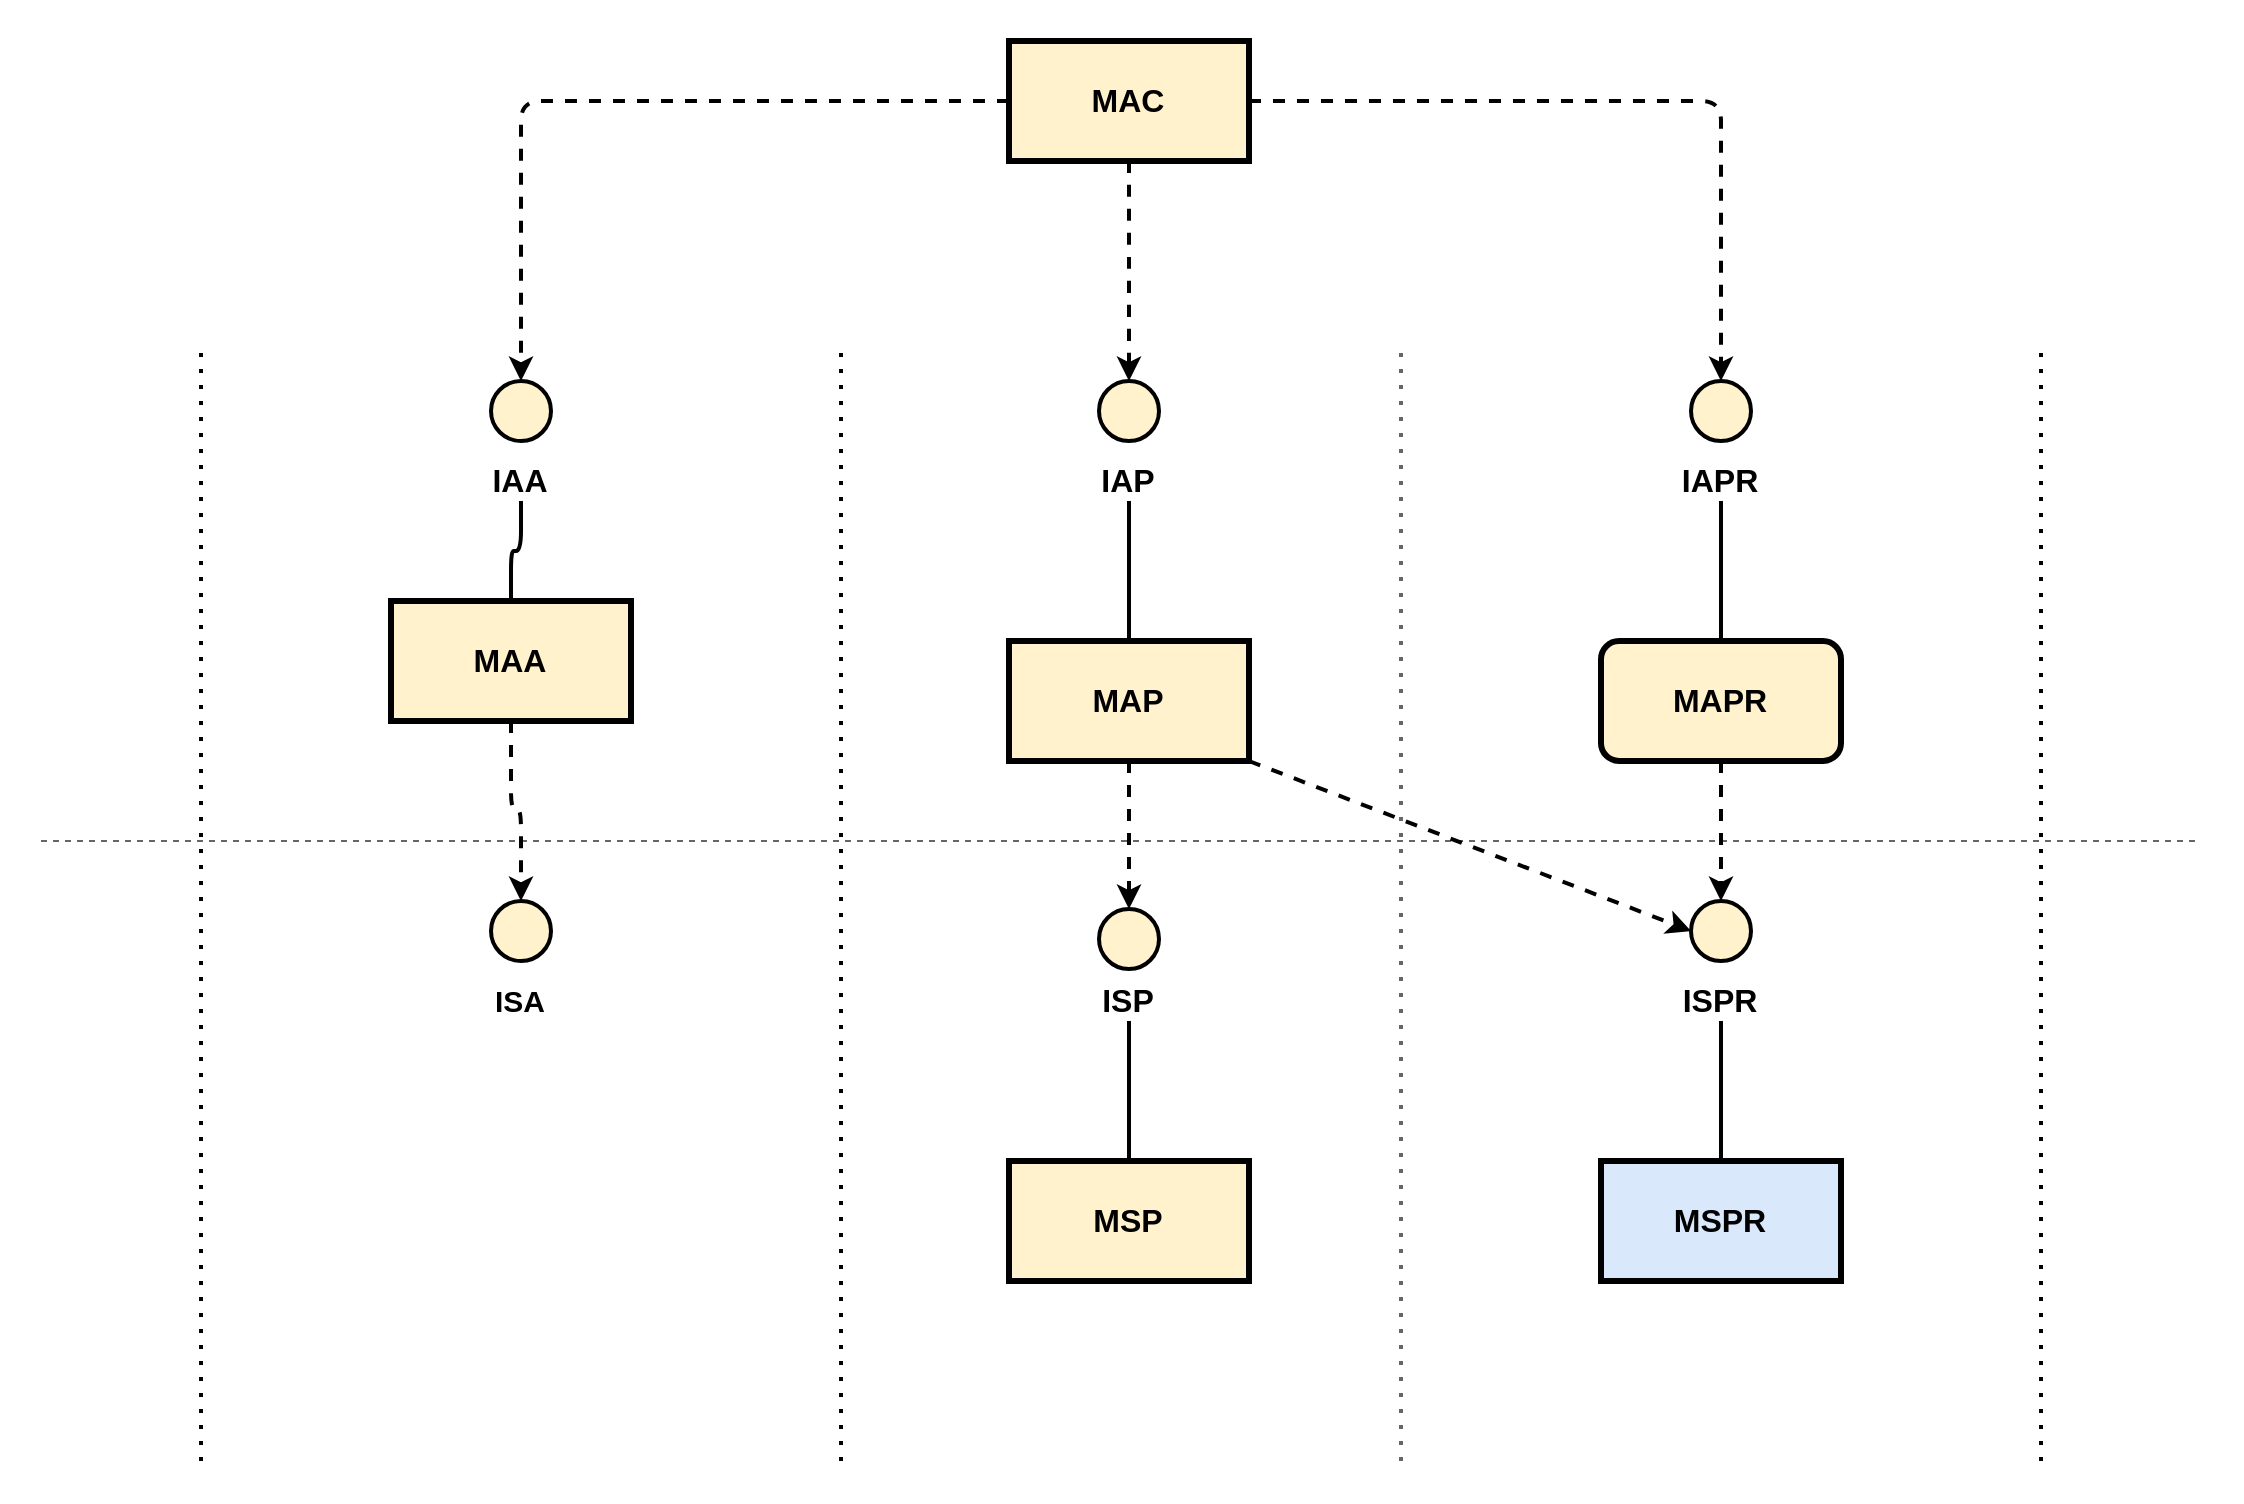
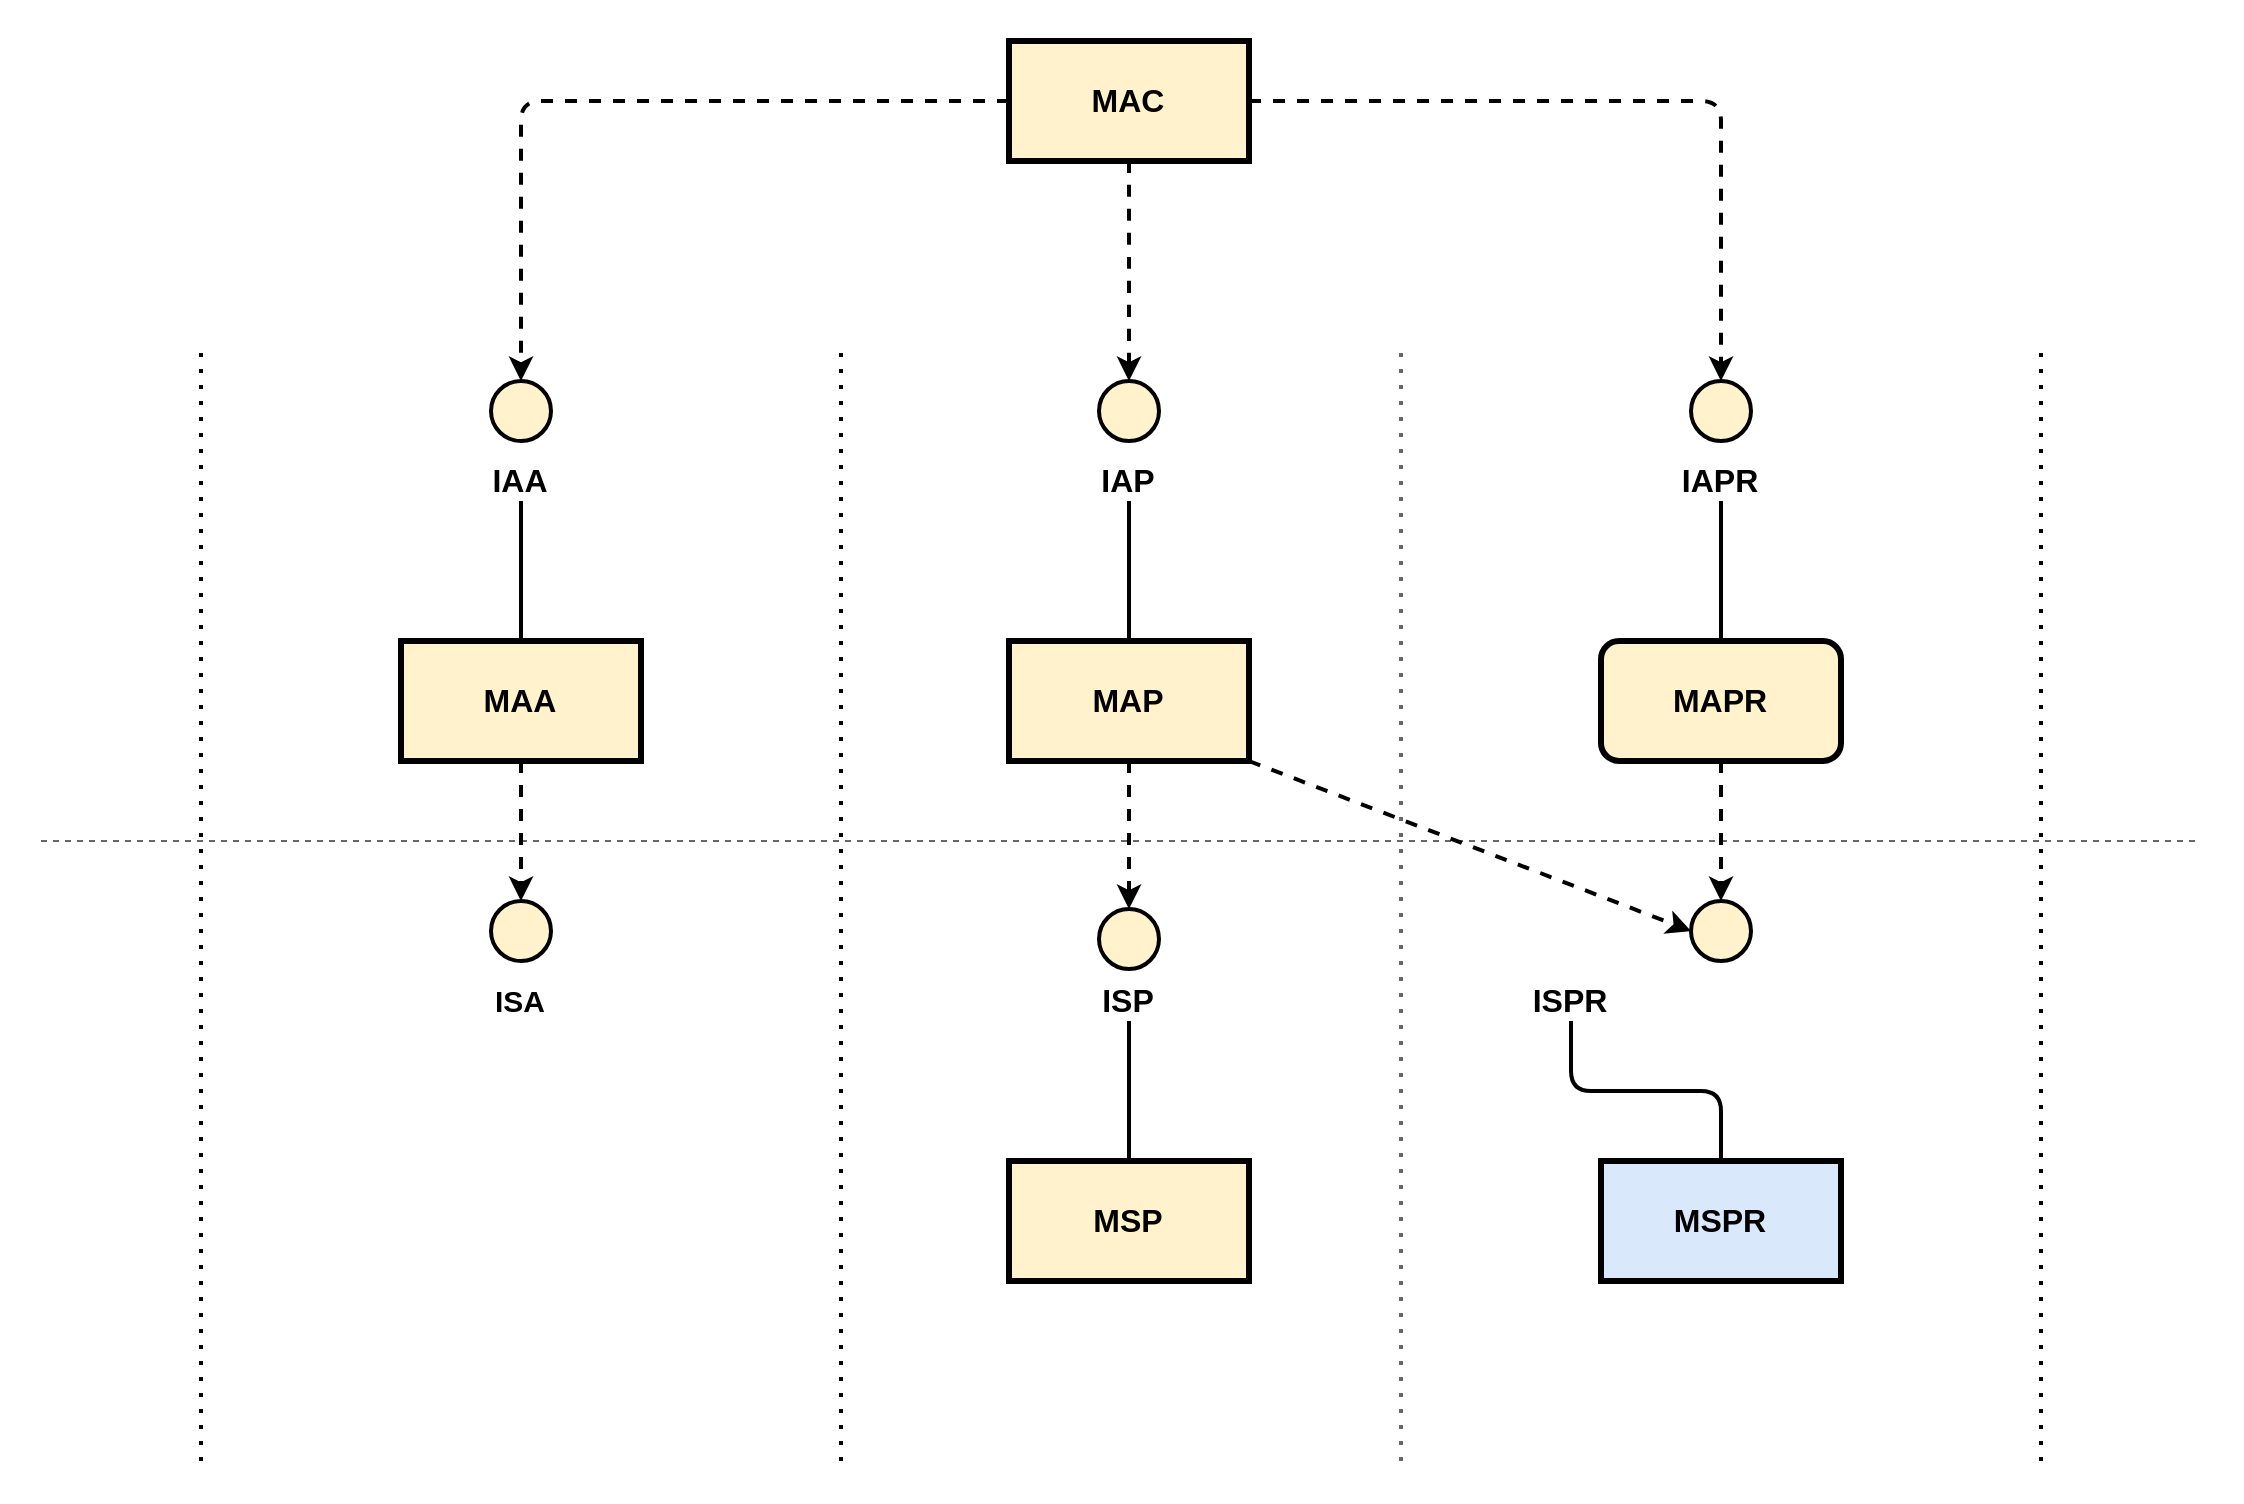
(511, 661) -> (521, 701)
(1721, 1001) -> (1571, 1001)
